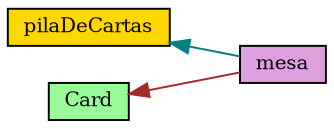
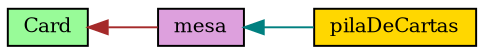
(215, 51) -> (289, 27)
